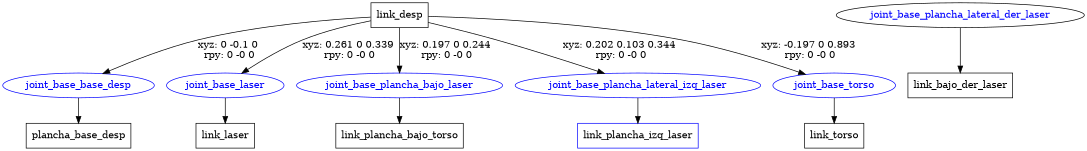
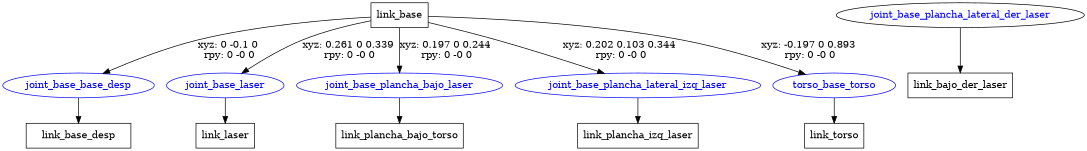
(400, 15) -> (400, 15)
(834, 85) -> (834, 85)
(79, 136) -> (79, 136)
(638, 136) -> (638, 136)
